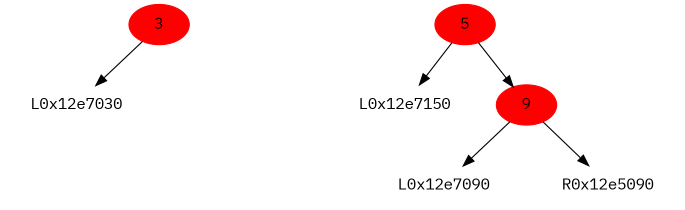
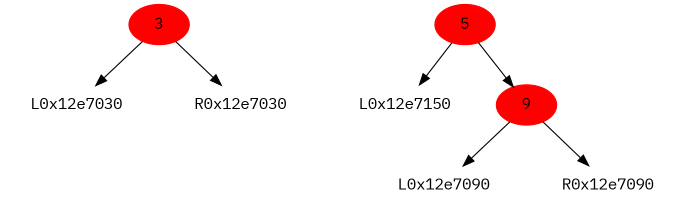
none -> (241, 105)
(608, 185) -> (608, 185)
